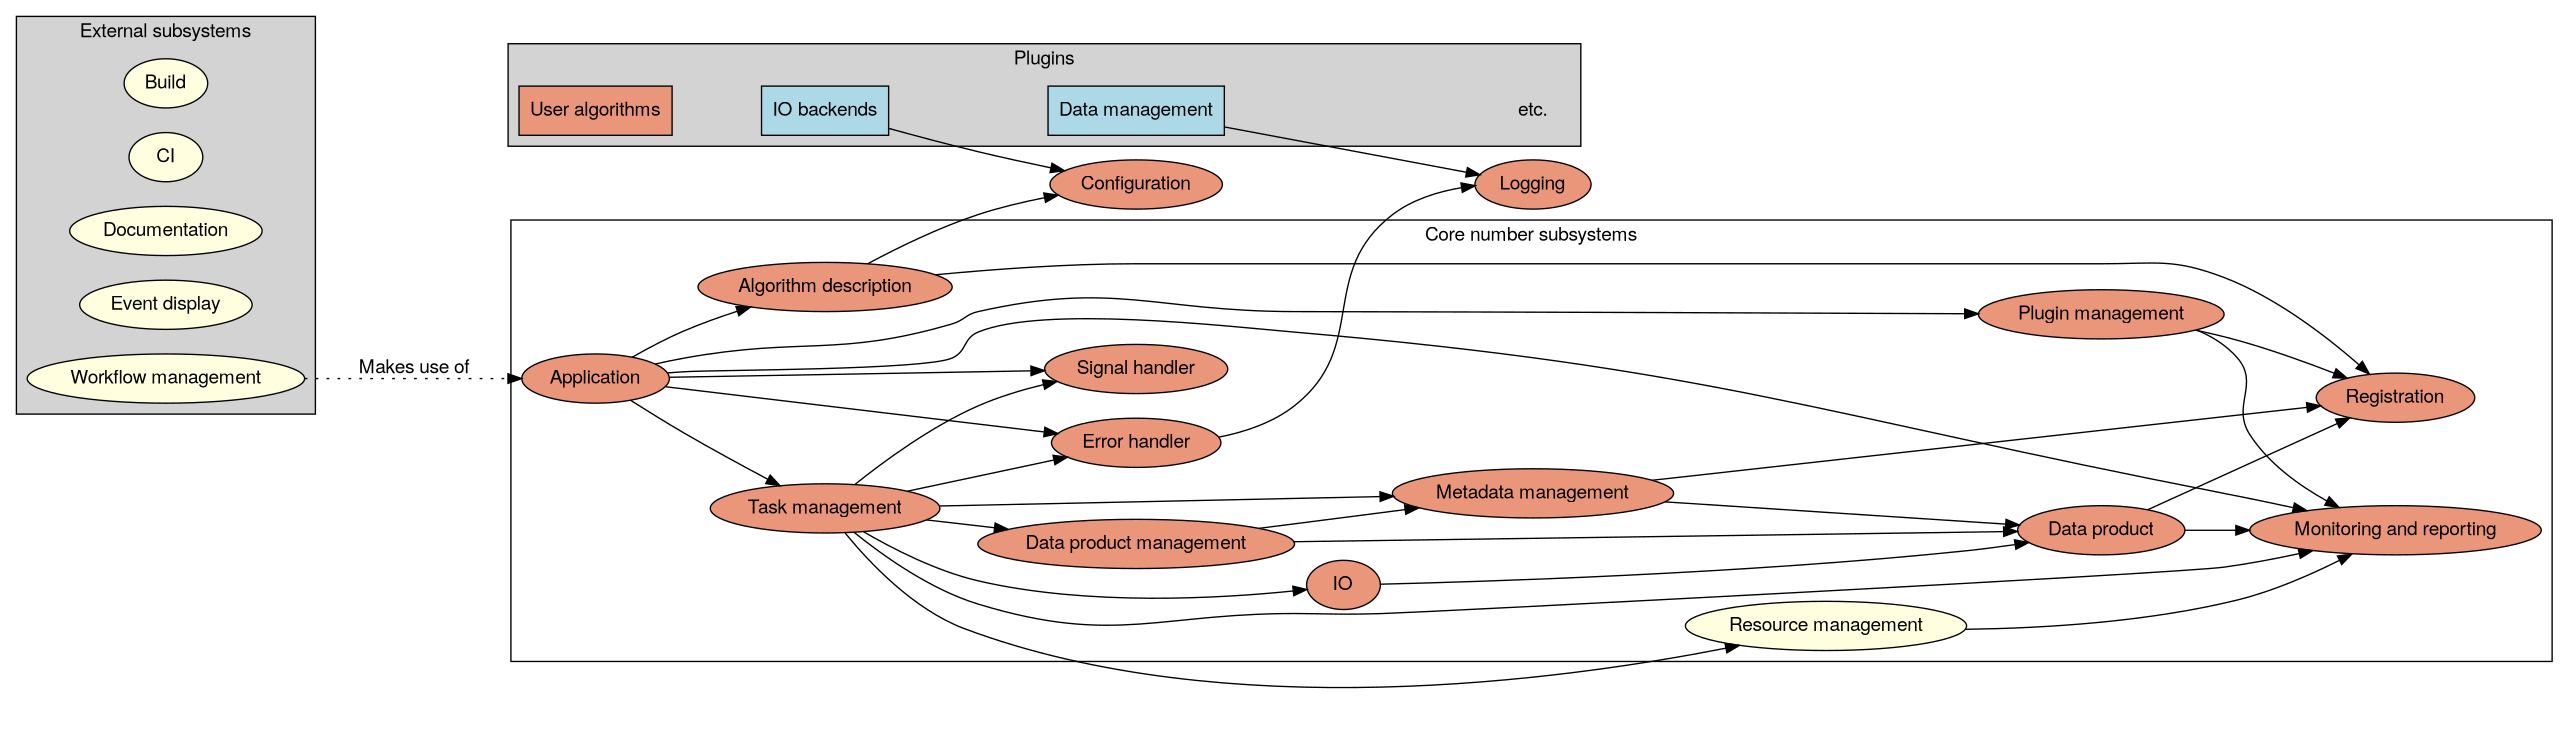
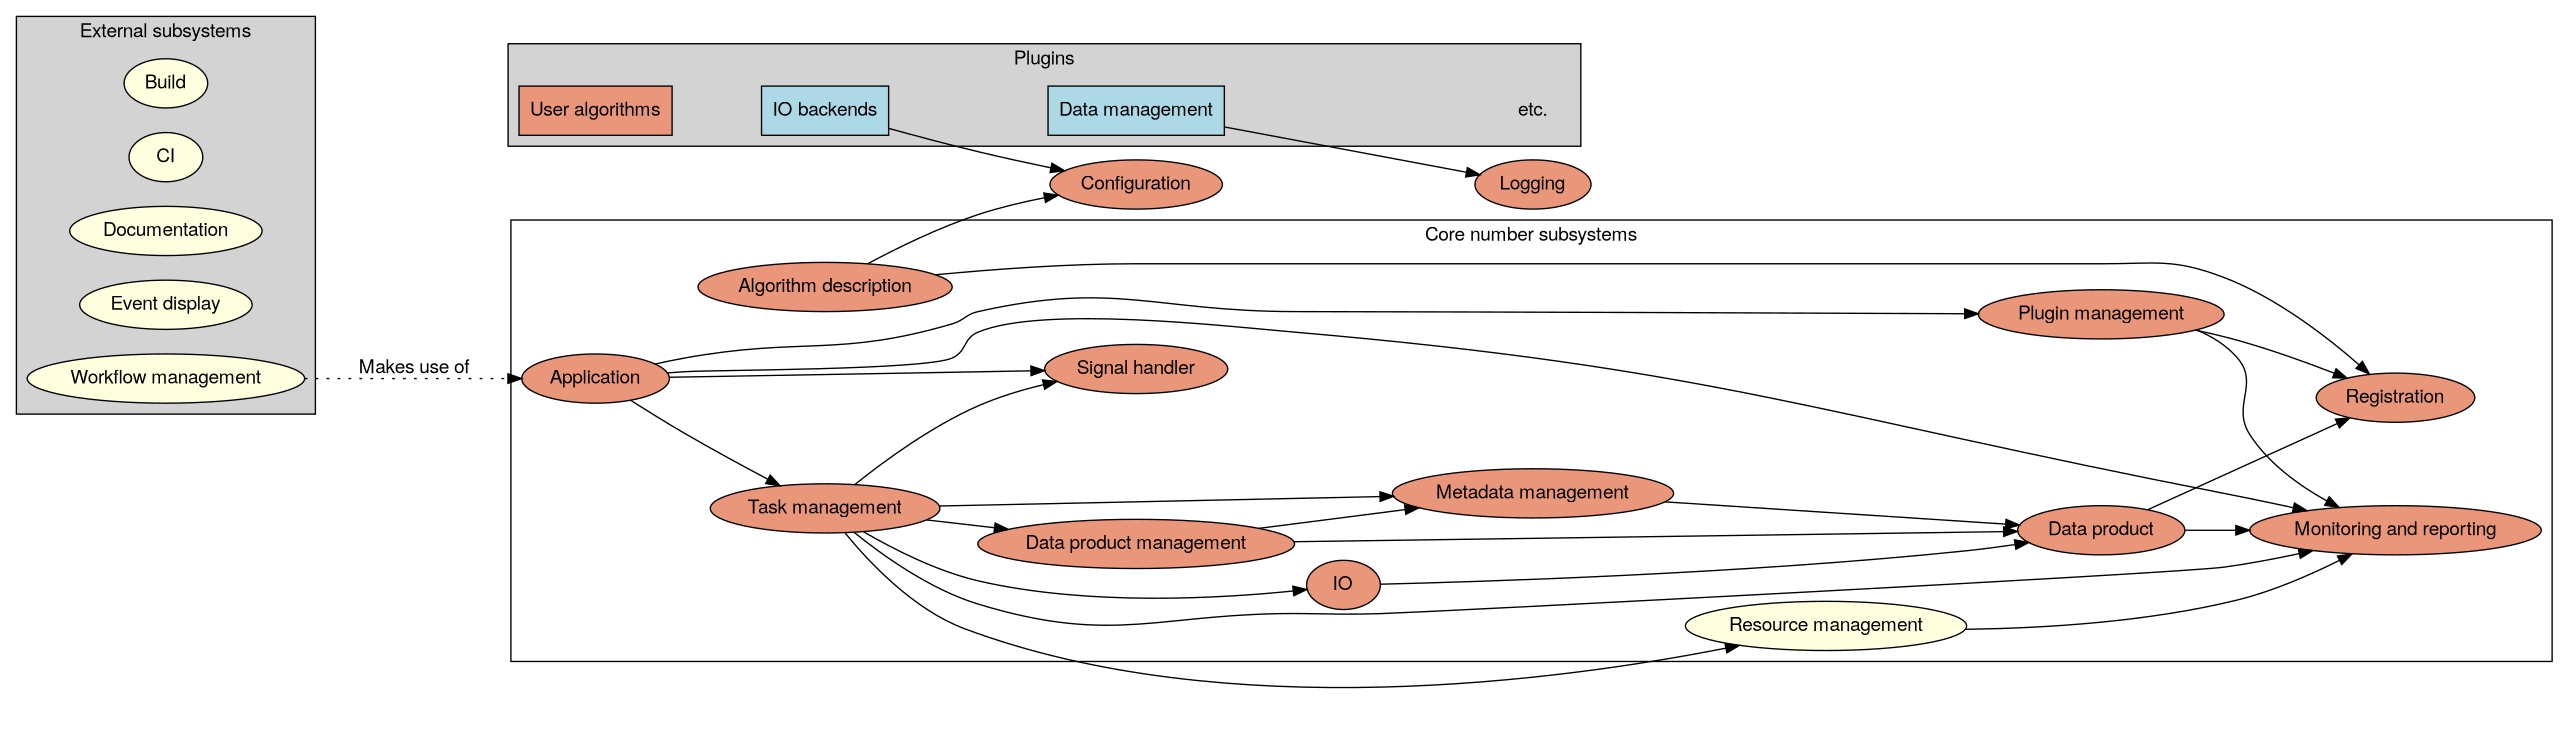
(683, 331) -> none
(1136, 443) -> none
(1947, 447) -> none
